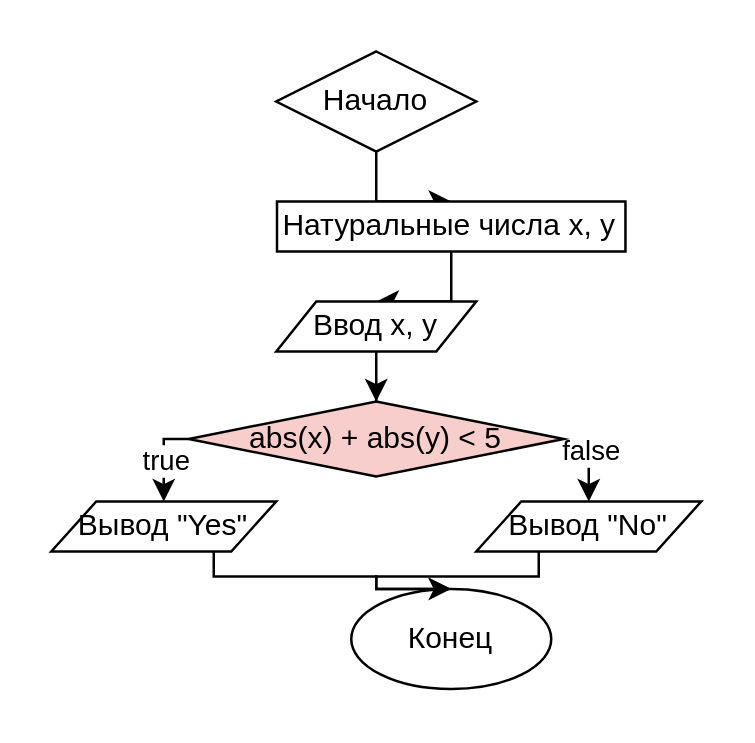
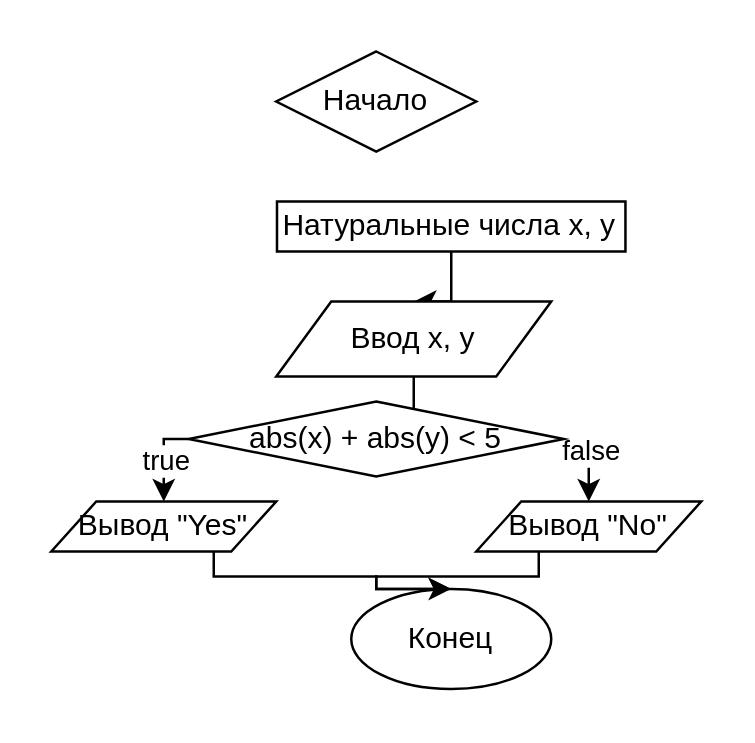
(376, 177) -> none
(376, 326) -> (414, 339)
(376, 439) -> (376, 439)
